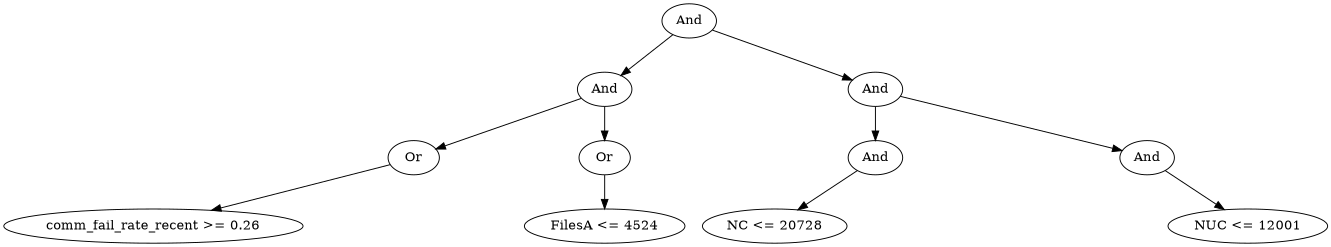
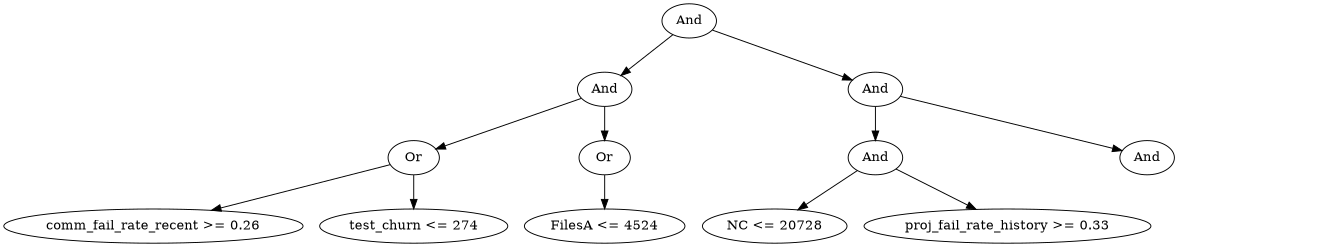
none -> (414, 226)
none -> (1007, 226)
(1248, 226) -> none
